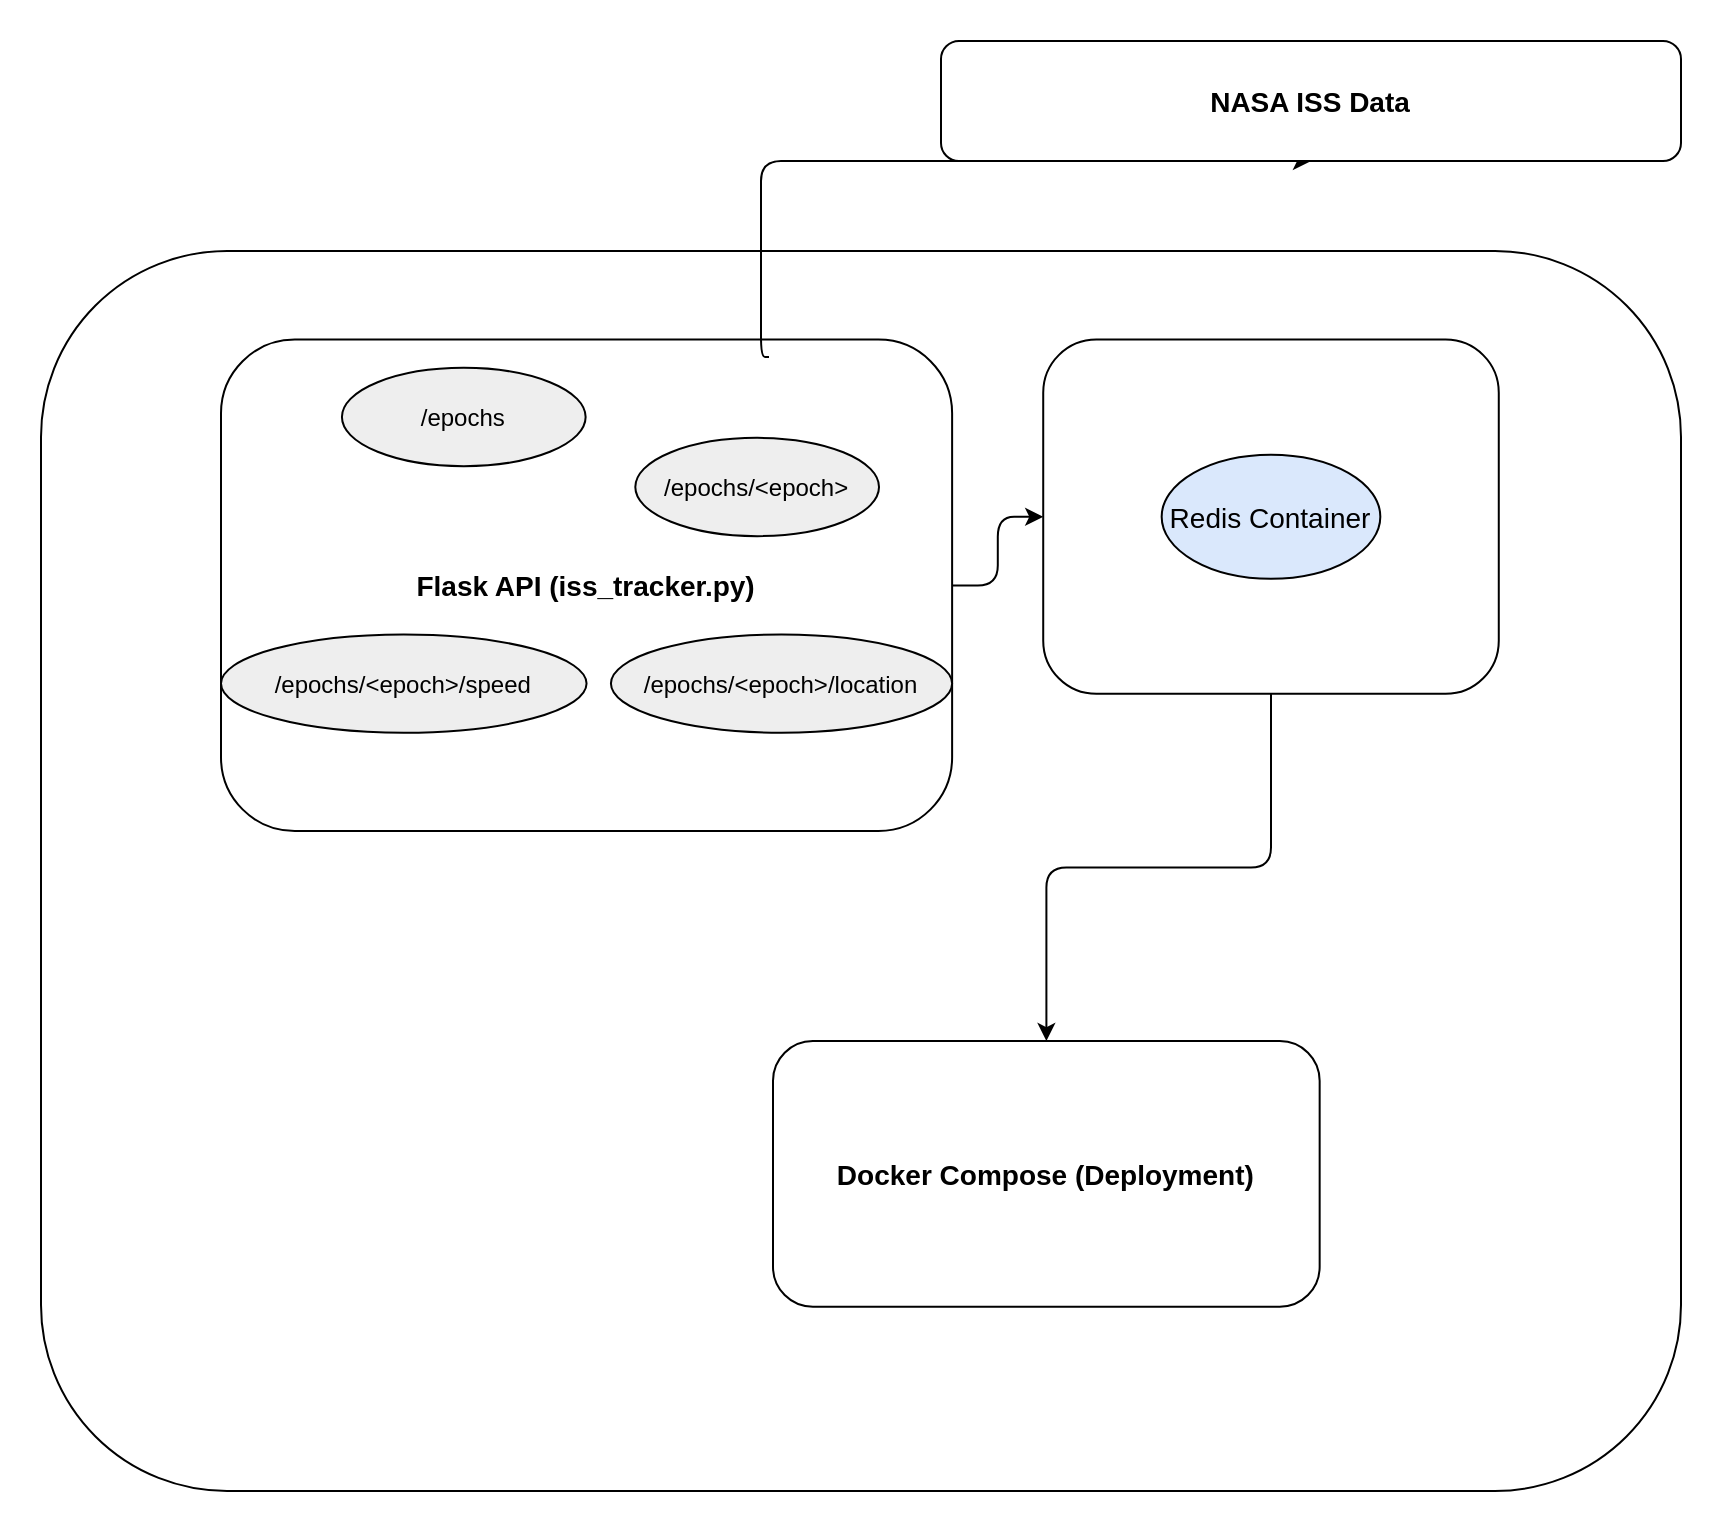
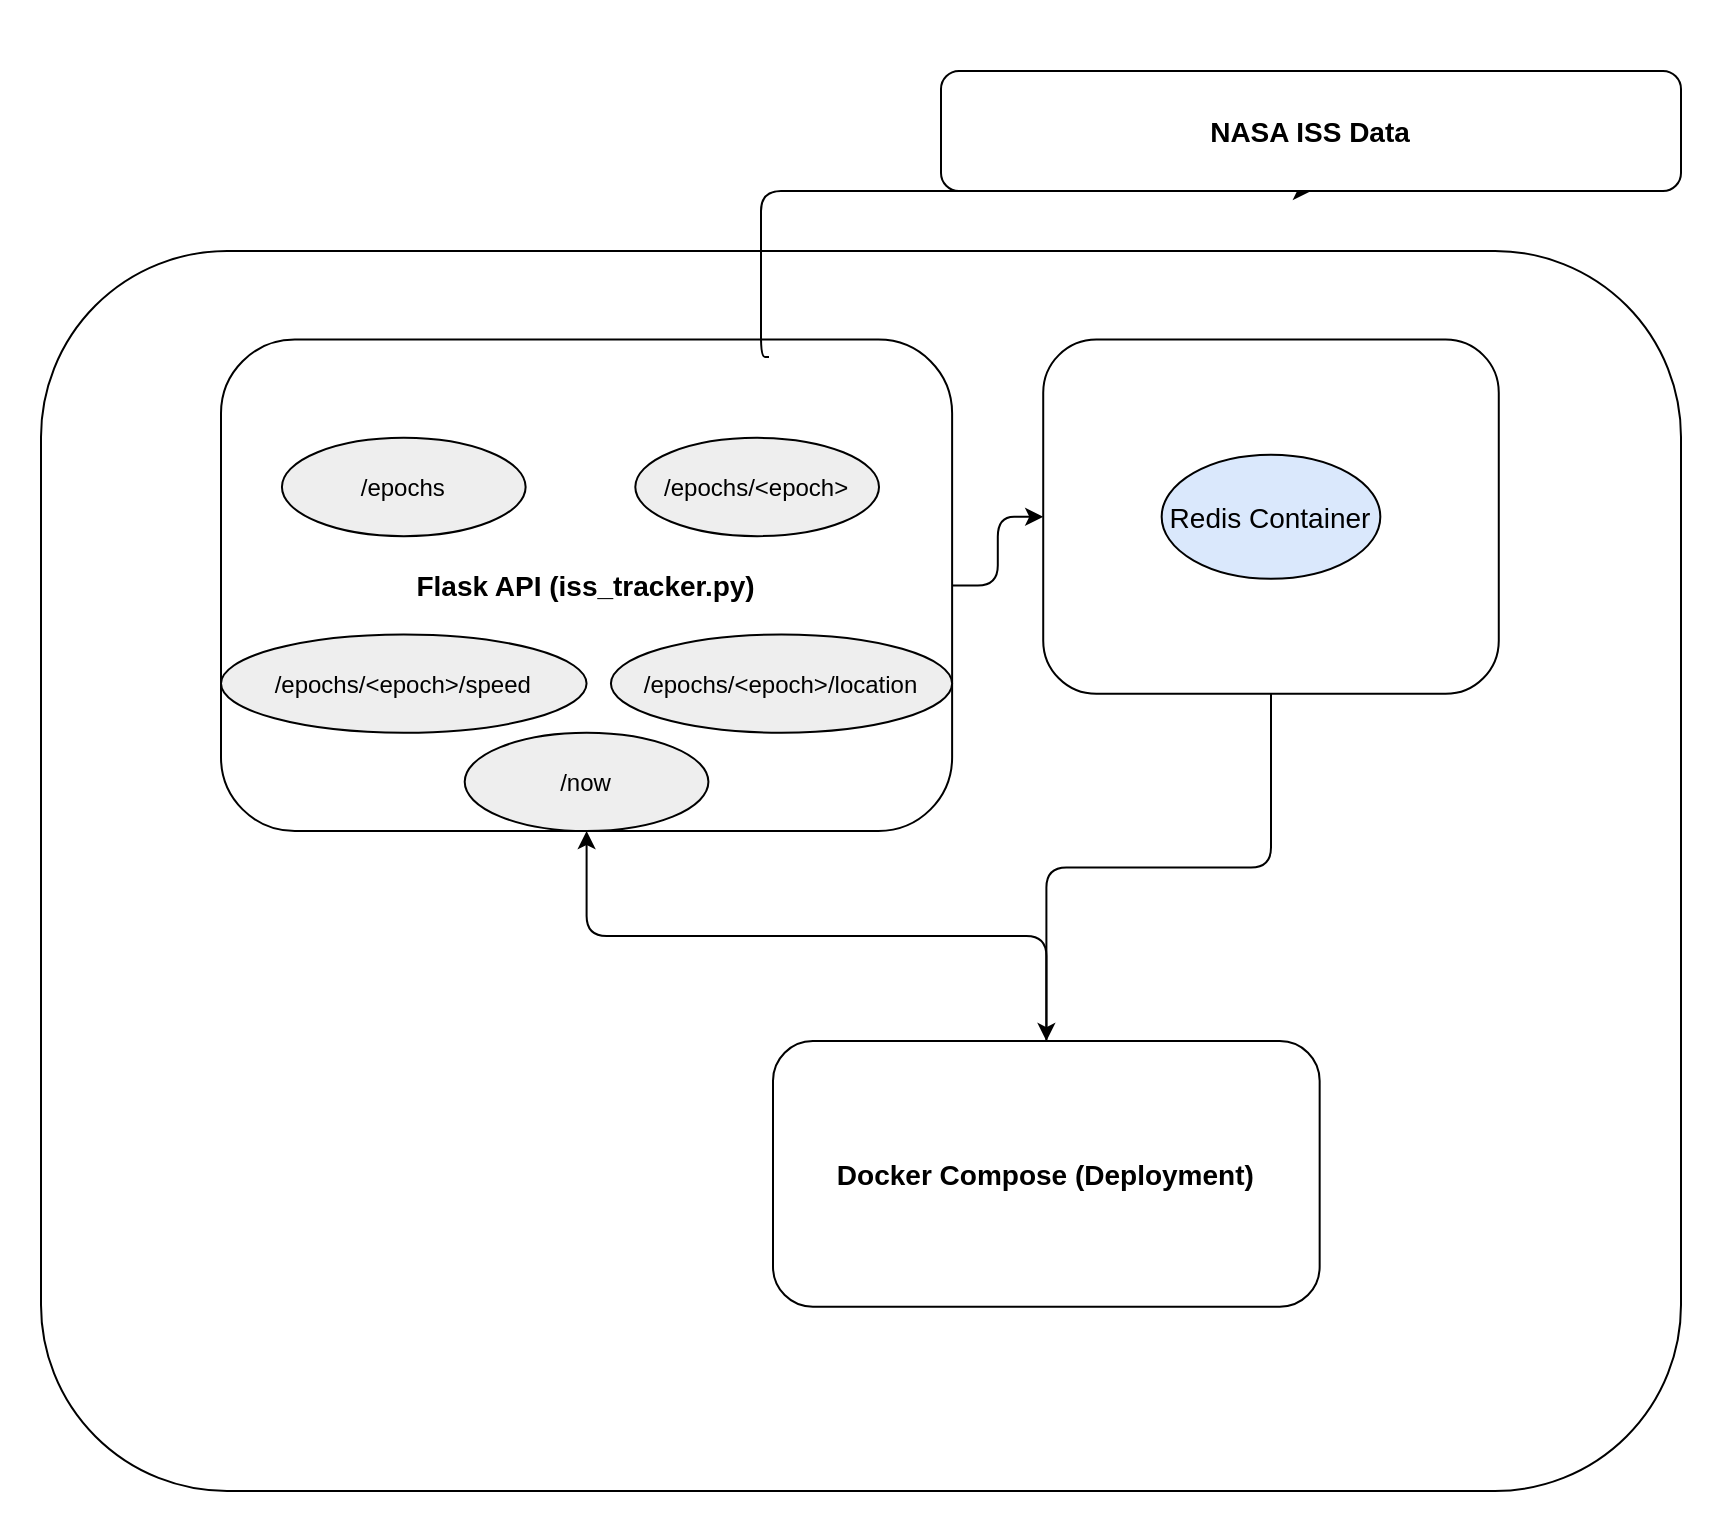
(1311, 101) -> (1311, 131)
(464, 417) -> (404, 487)
none -> (587, 782)
none -> (775, 936)
